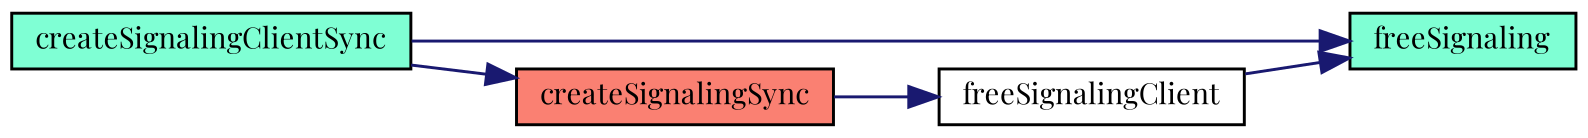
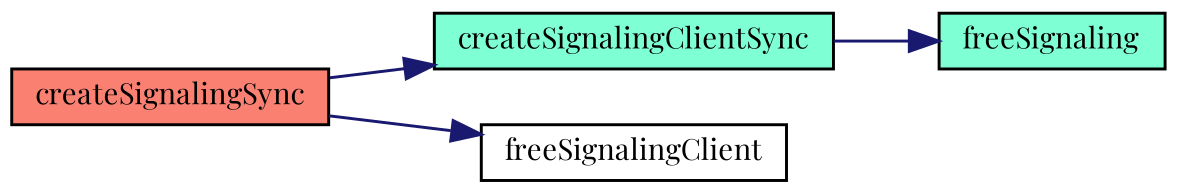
(1283, 68) -> none
(449, 70) -> (367, 73)
